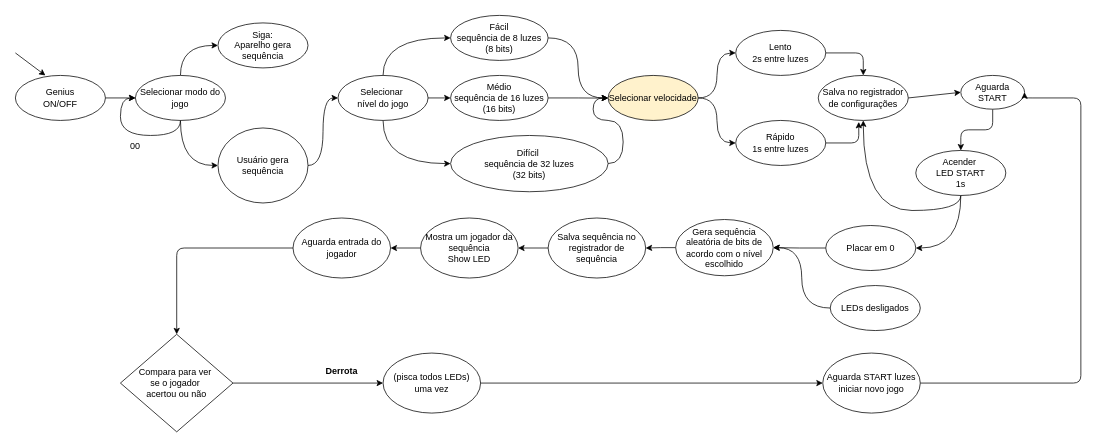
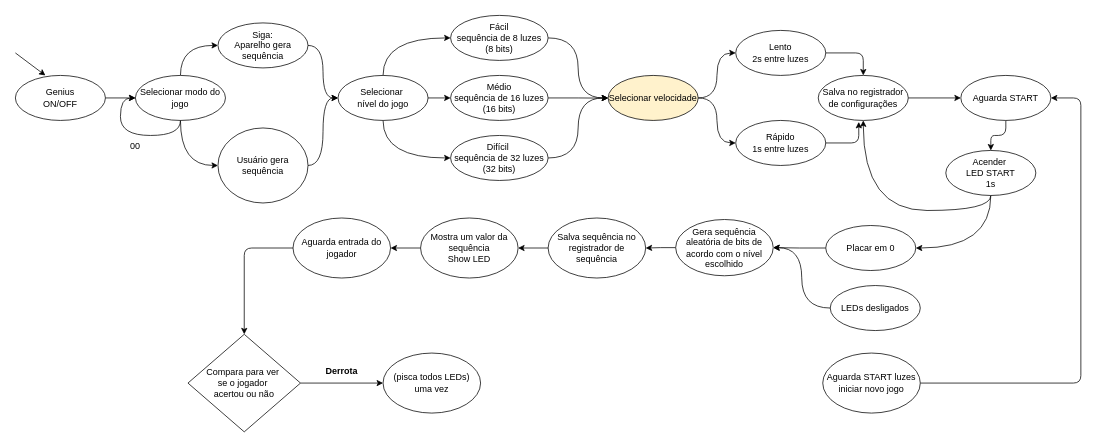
none -> (323, 68)
(992, 92) -> (1005, 98)
(529, 164) -> (499, 158)
(960, 173) -> (990, 173)
(469, 248) -> (469, 248)
(177, 383) -> (244, 383)
(816, 383) -> none
